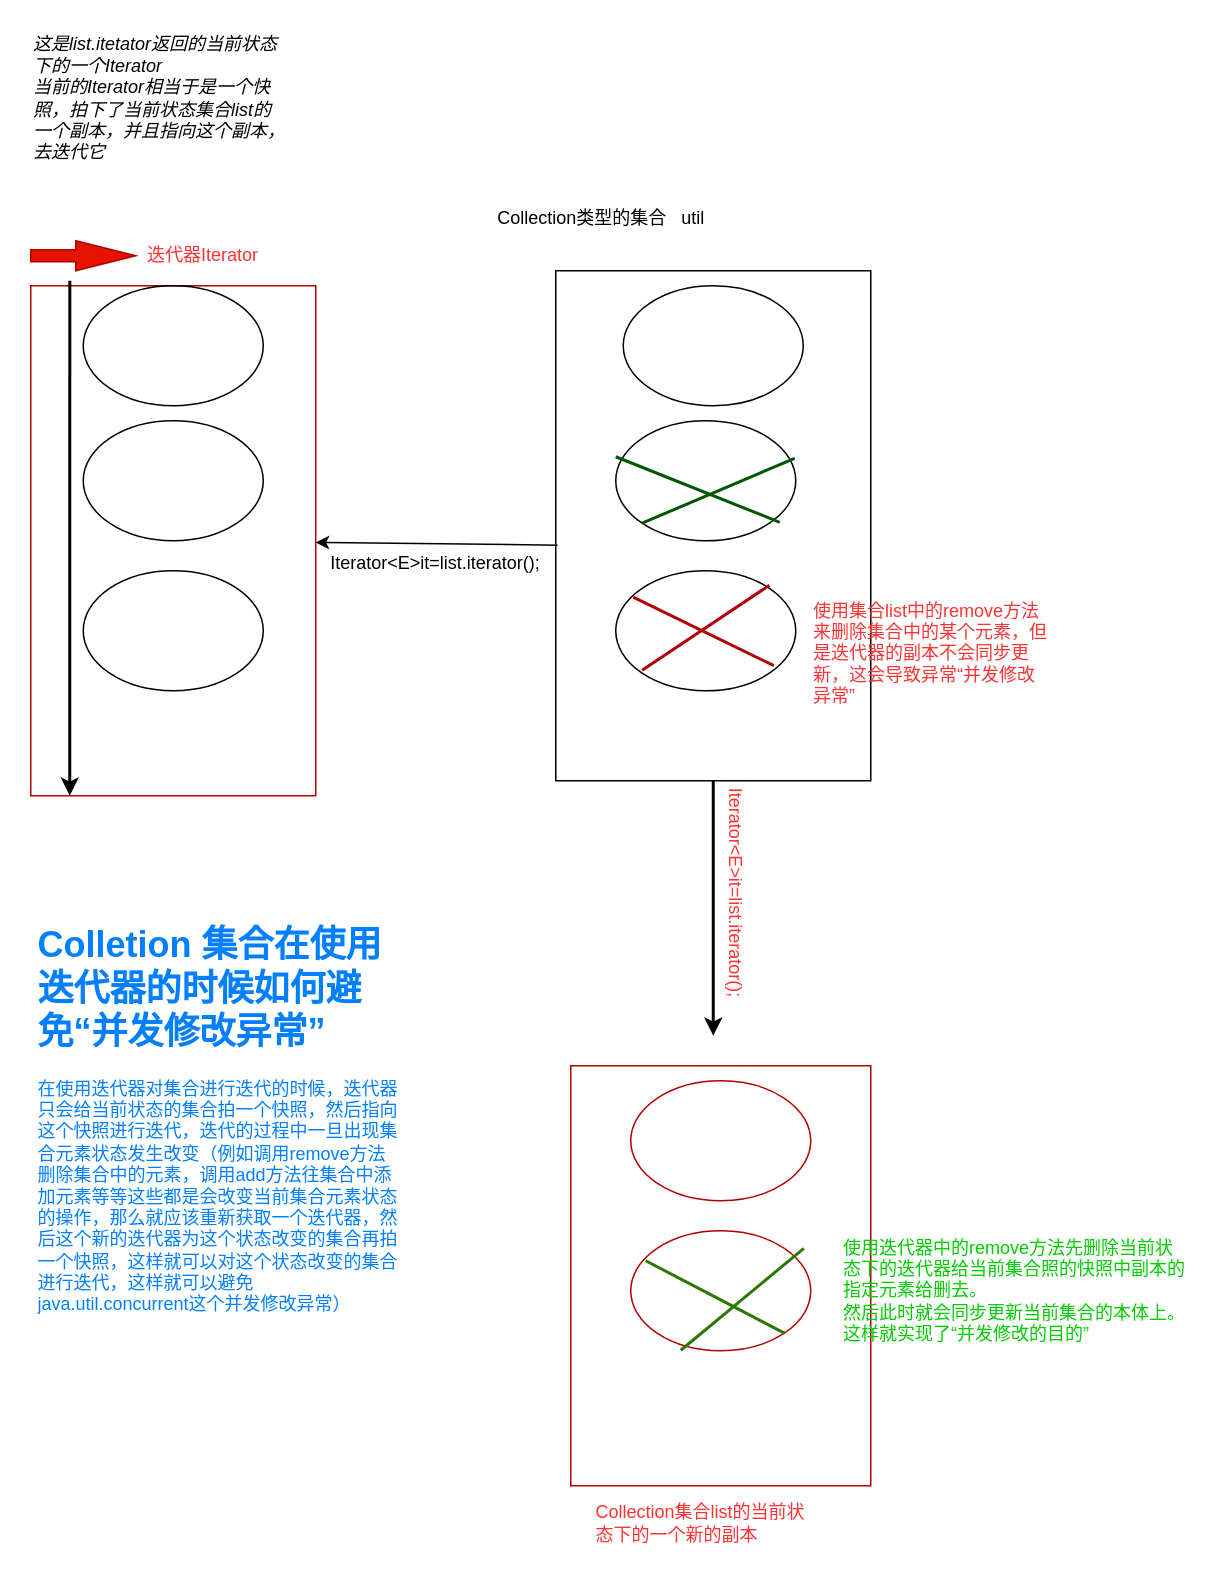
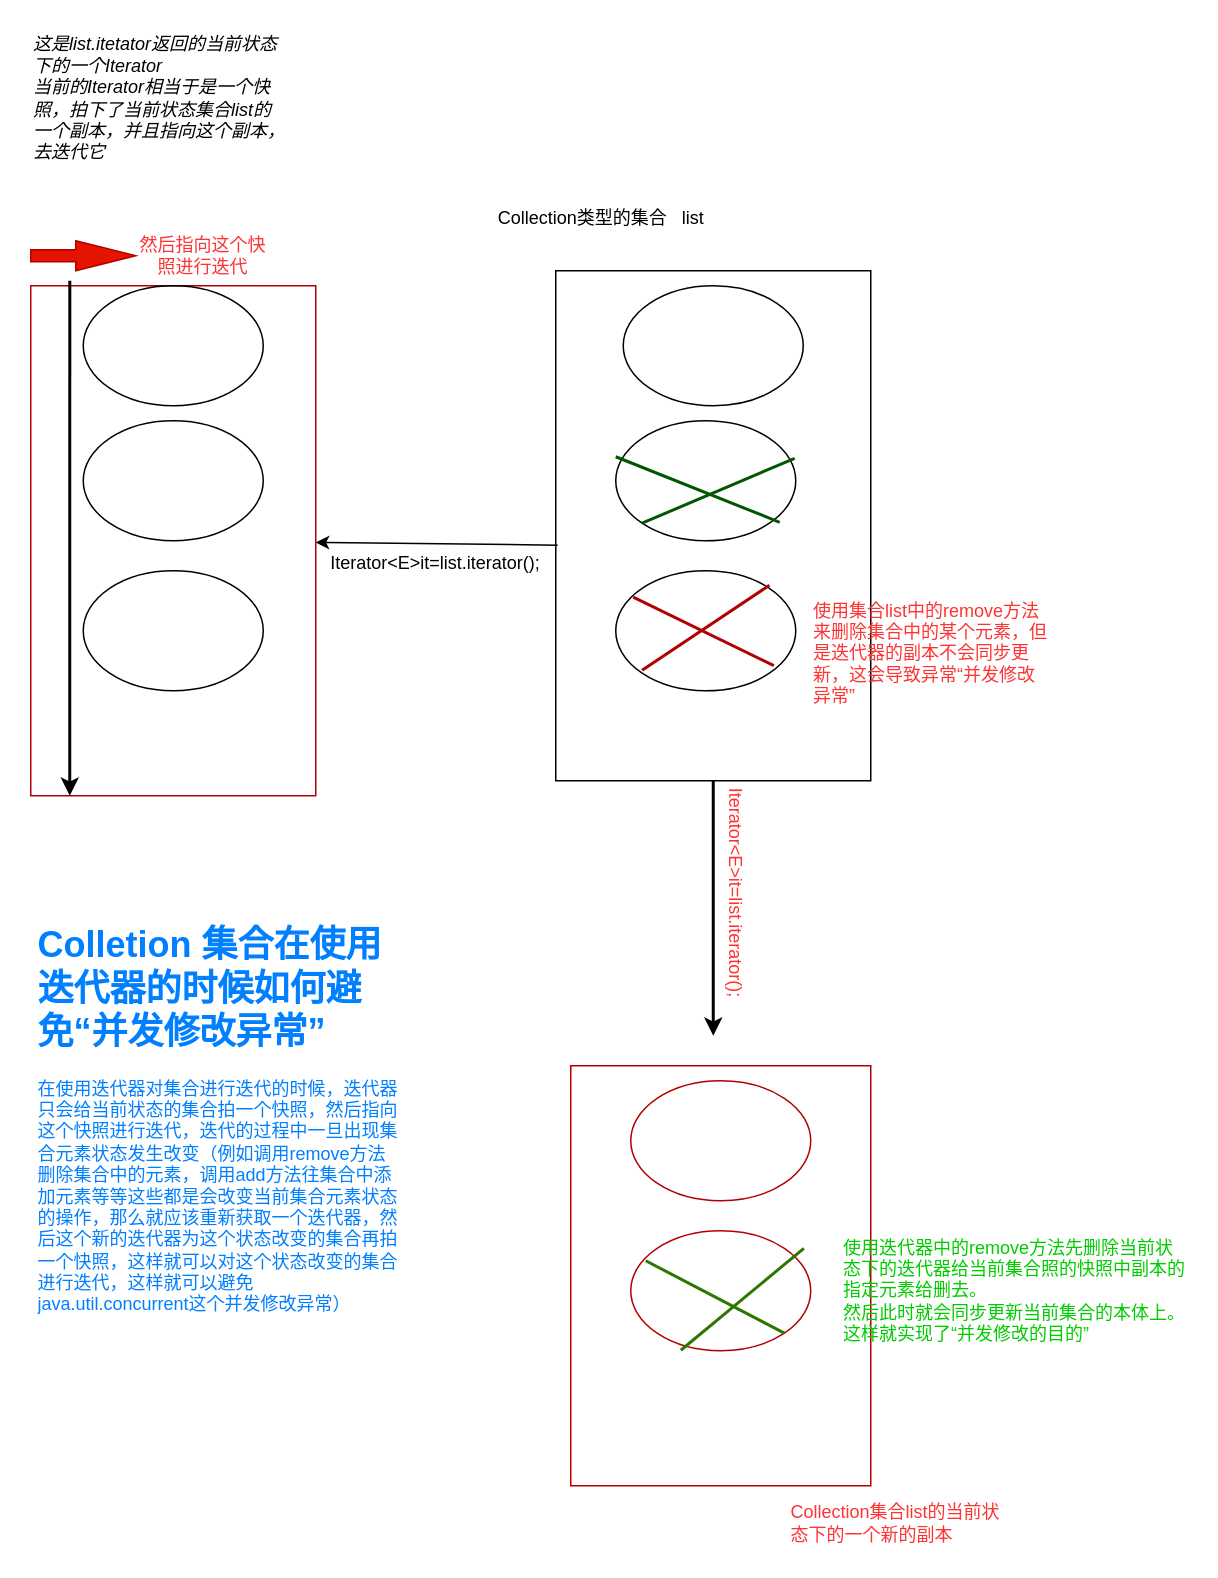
(602, 218) -> (602, 218)
(203, 256) -> (203, 256)
(706, 1523) -> (901, 1523)
